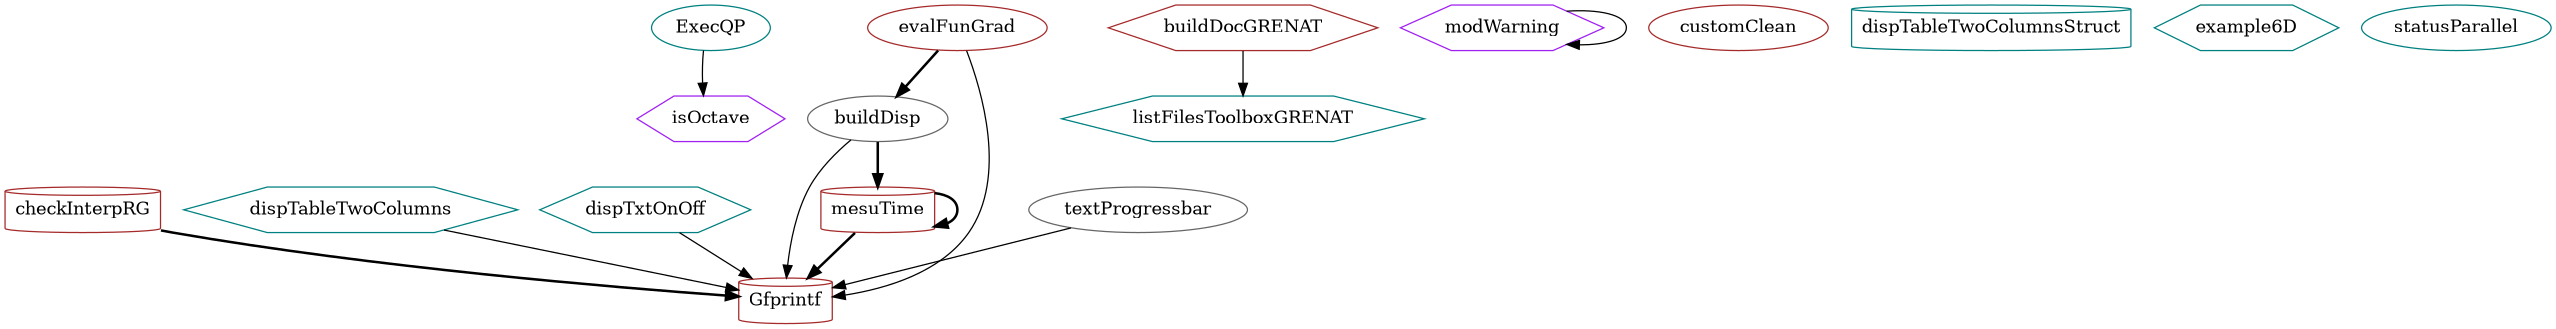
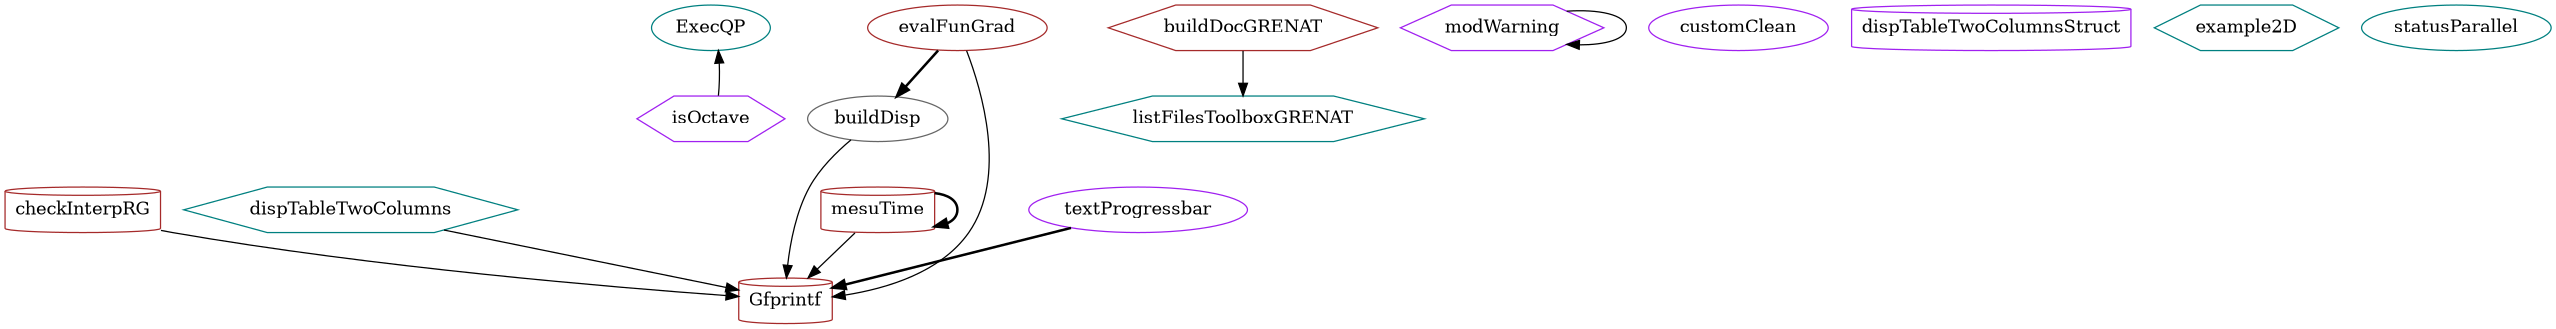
(1738, 28) -> (1738, 28)
(1991, 28) -> (1991, 28)
(2247, 28) -> (2247, 28)
(702, 67) -> (719, 79)
(878, 158) -> none
(645, 210) -> none
(1138, 210) -> (1138, 210)
(836, 251) -> (836, 251)
(958, 256) -> (958, 256)
(443, 270) -> (443, 270)
